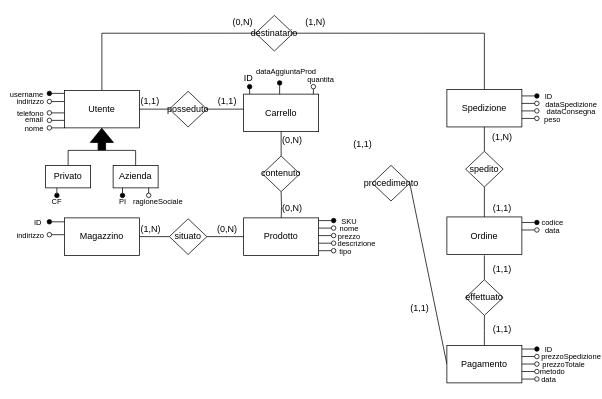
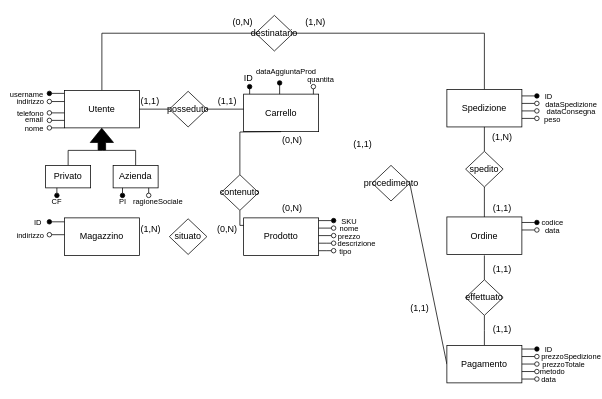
(281, 174) -> (240, 193)
(154, 237) -> none
(225, 237) -> none
